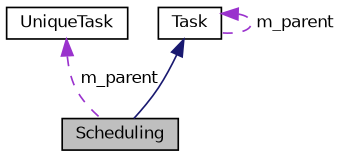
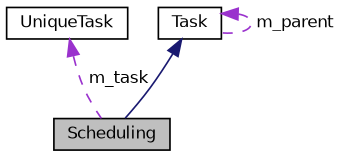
(117, 79) -> (117, 79)
